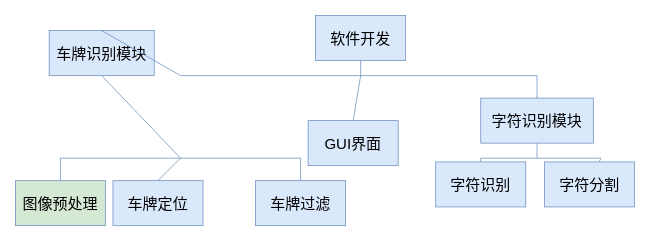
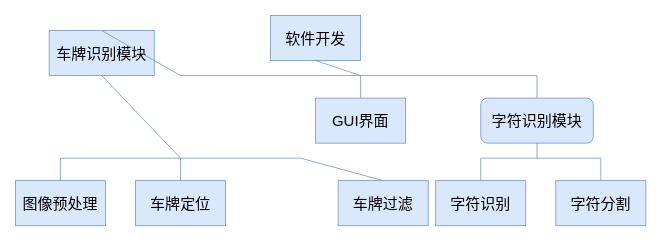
(360, 38) -> (315, 38)
(537, 120) -> (537, 120)
(353, 143) -> (360, 120)
(480, 184) -> (480, 203)
(589, 184) -> (600, 203)
(60, 203) -> (60, 203)
(158, 203) -> (180, 203)
(300, 203) -> (383, 203)
